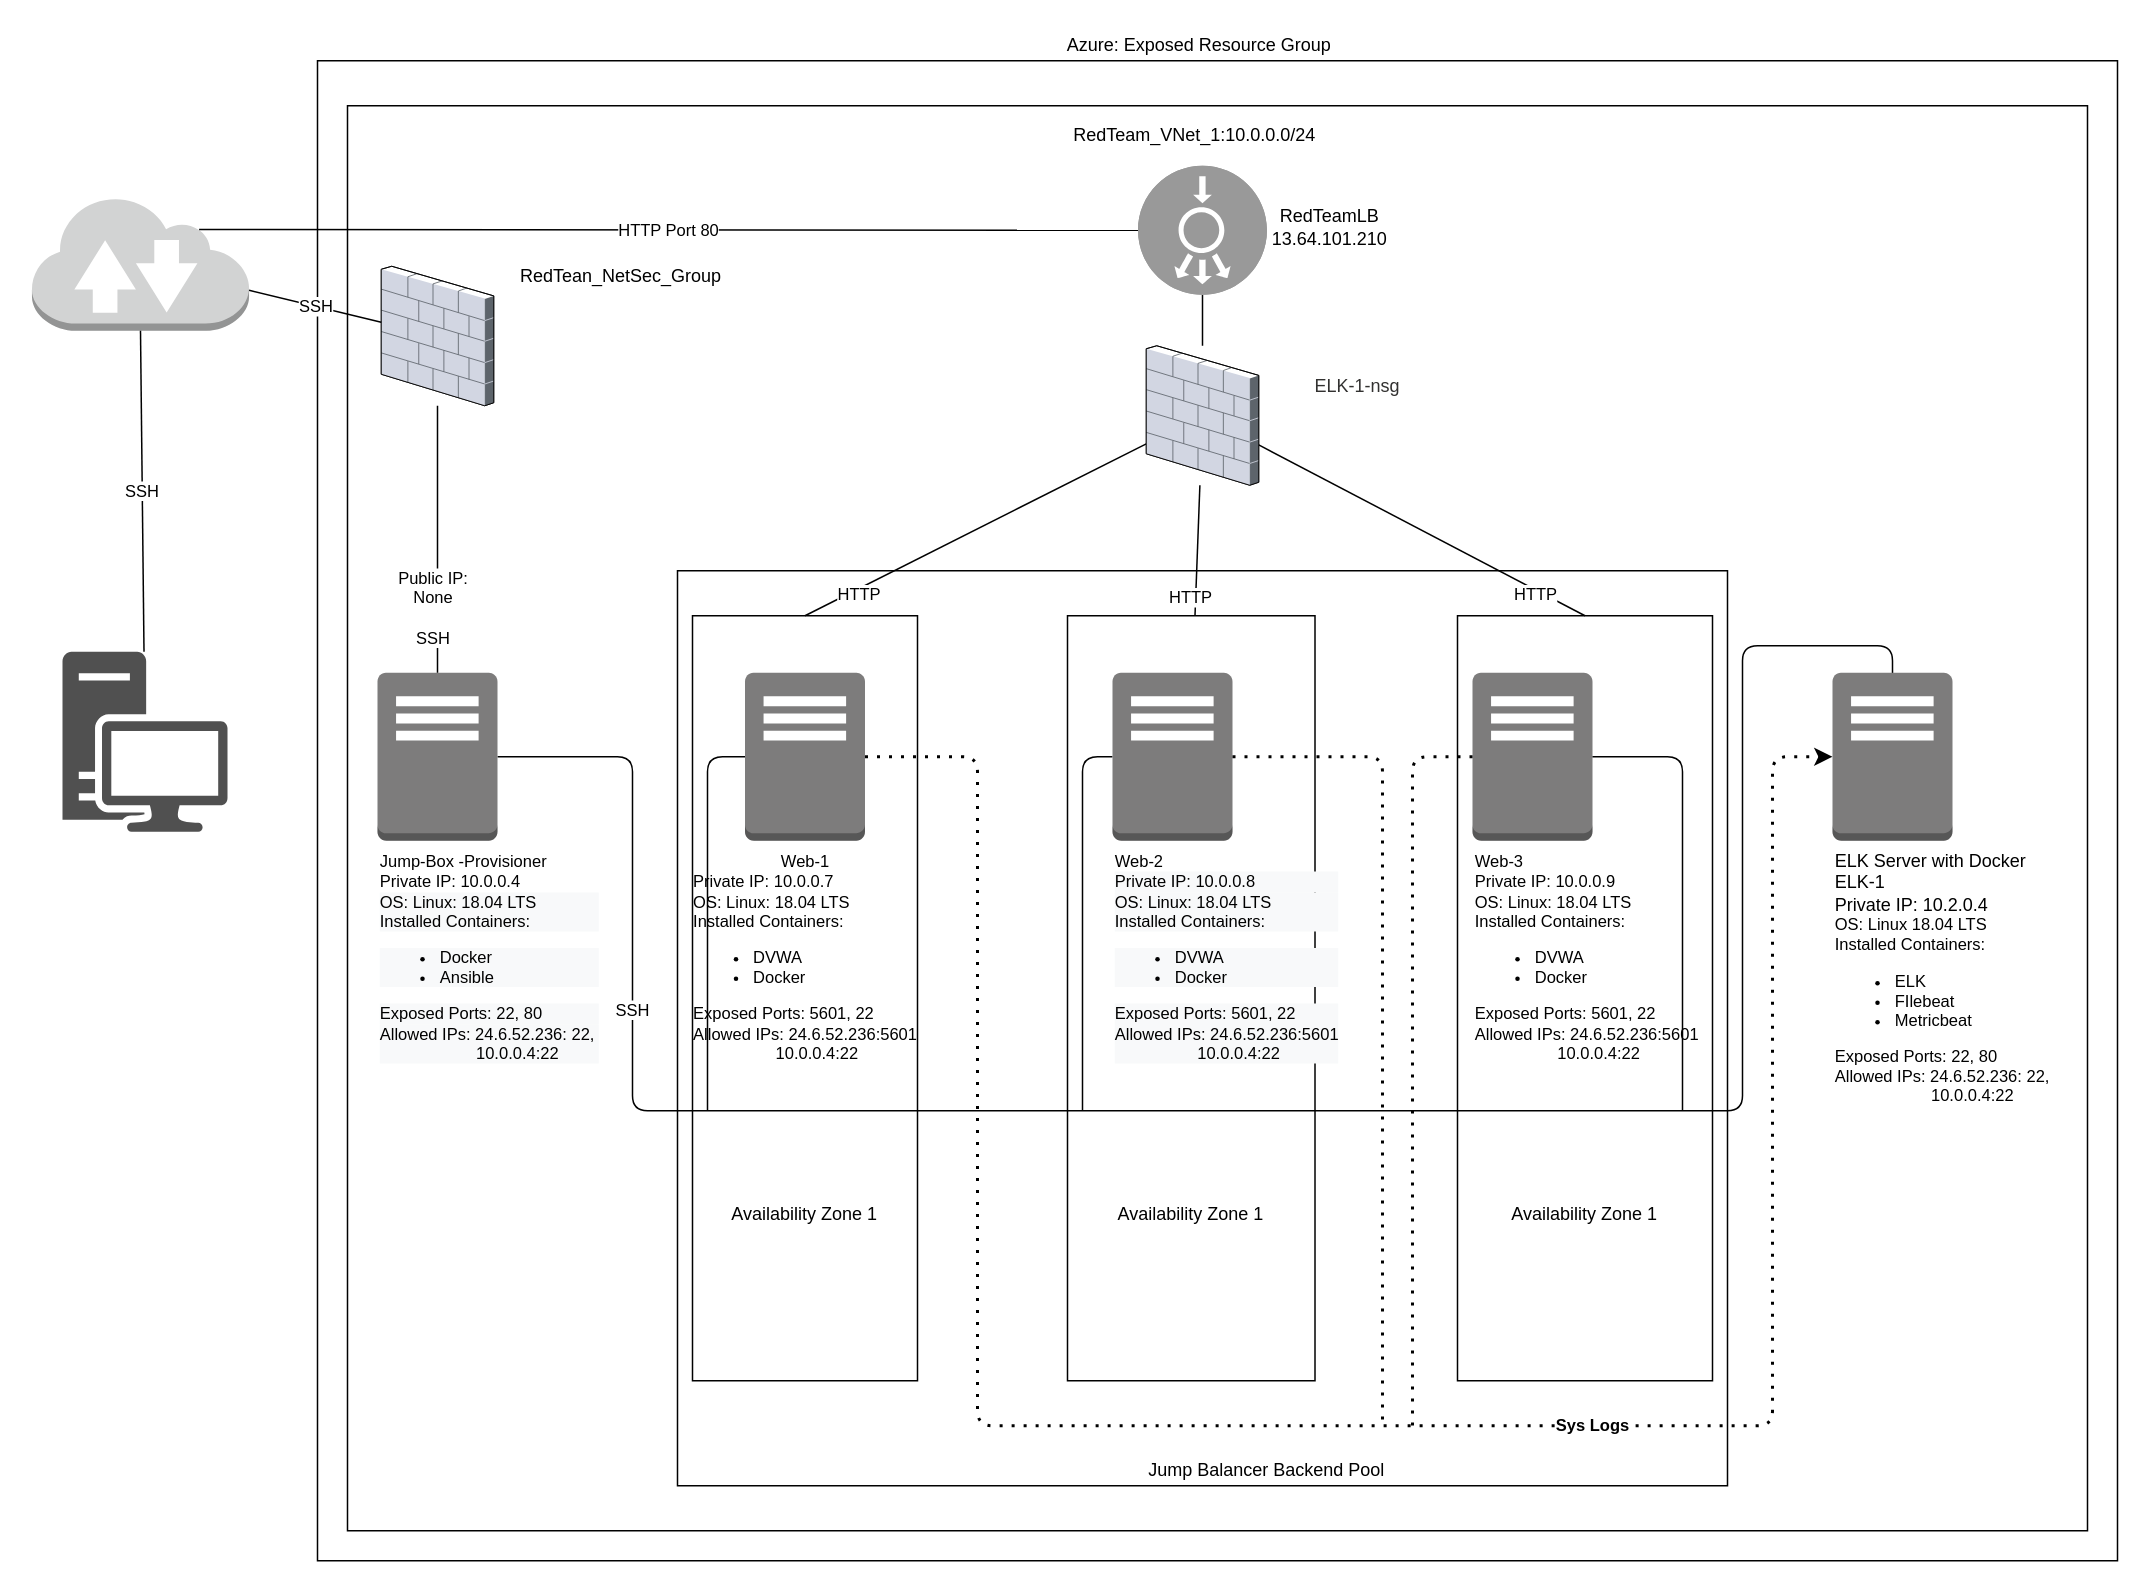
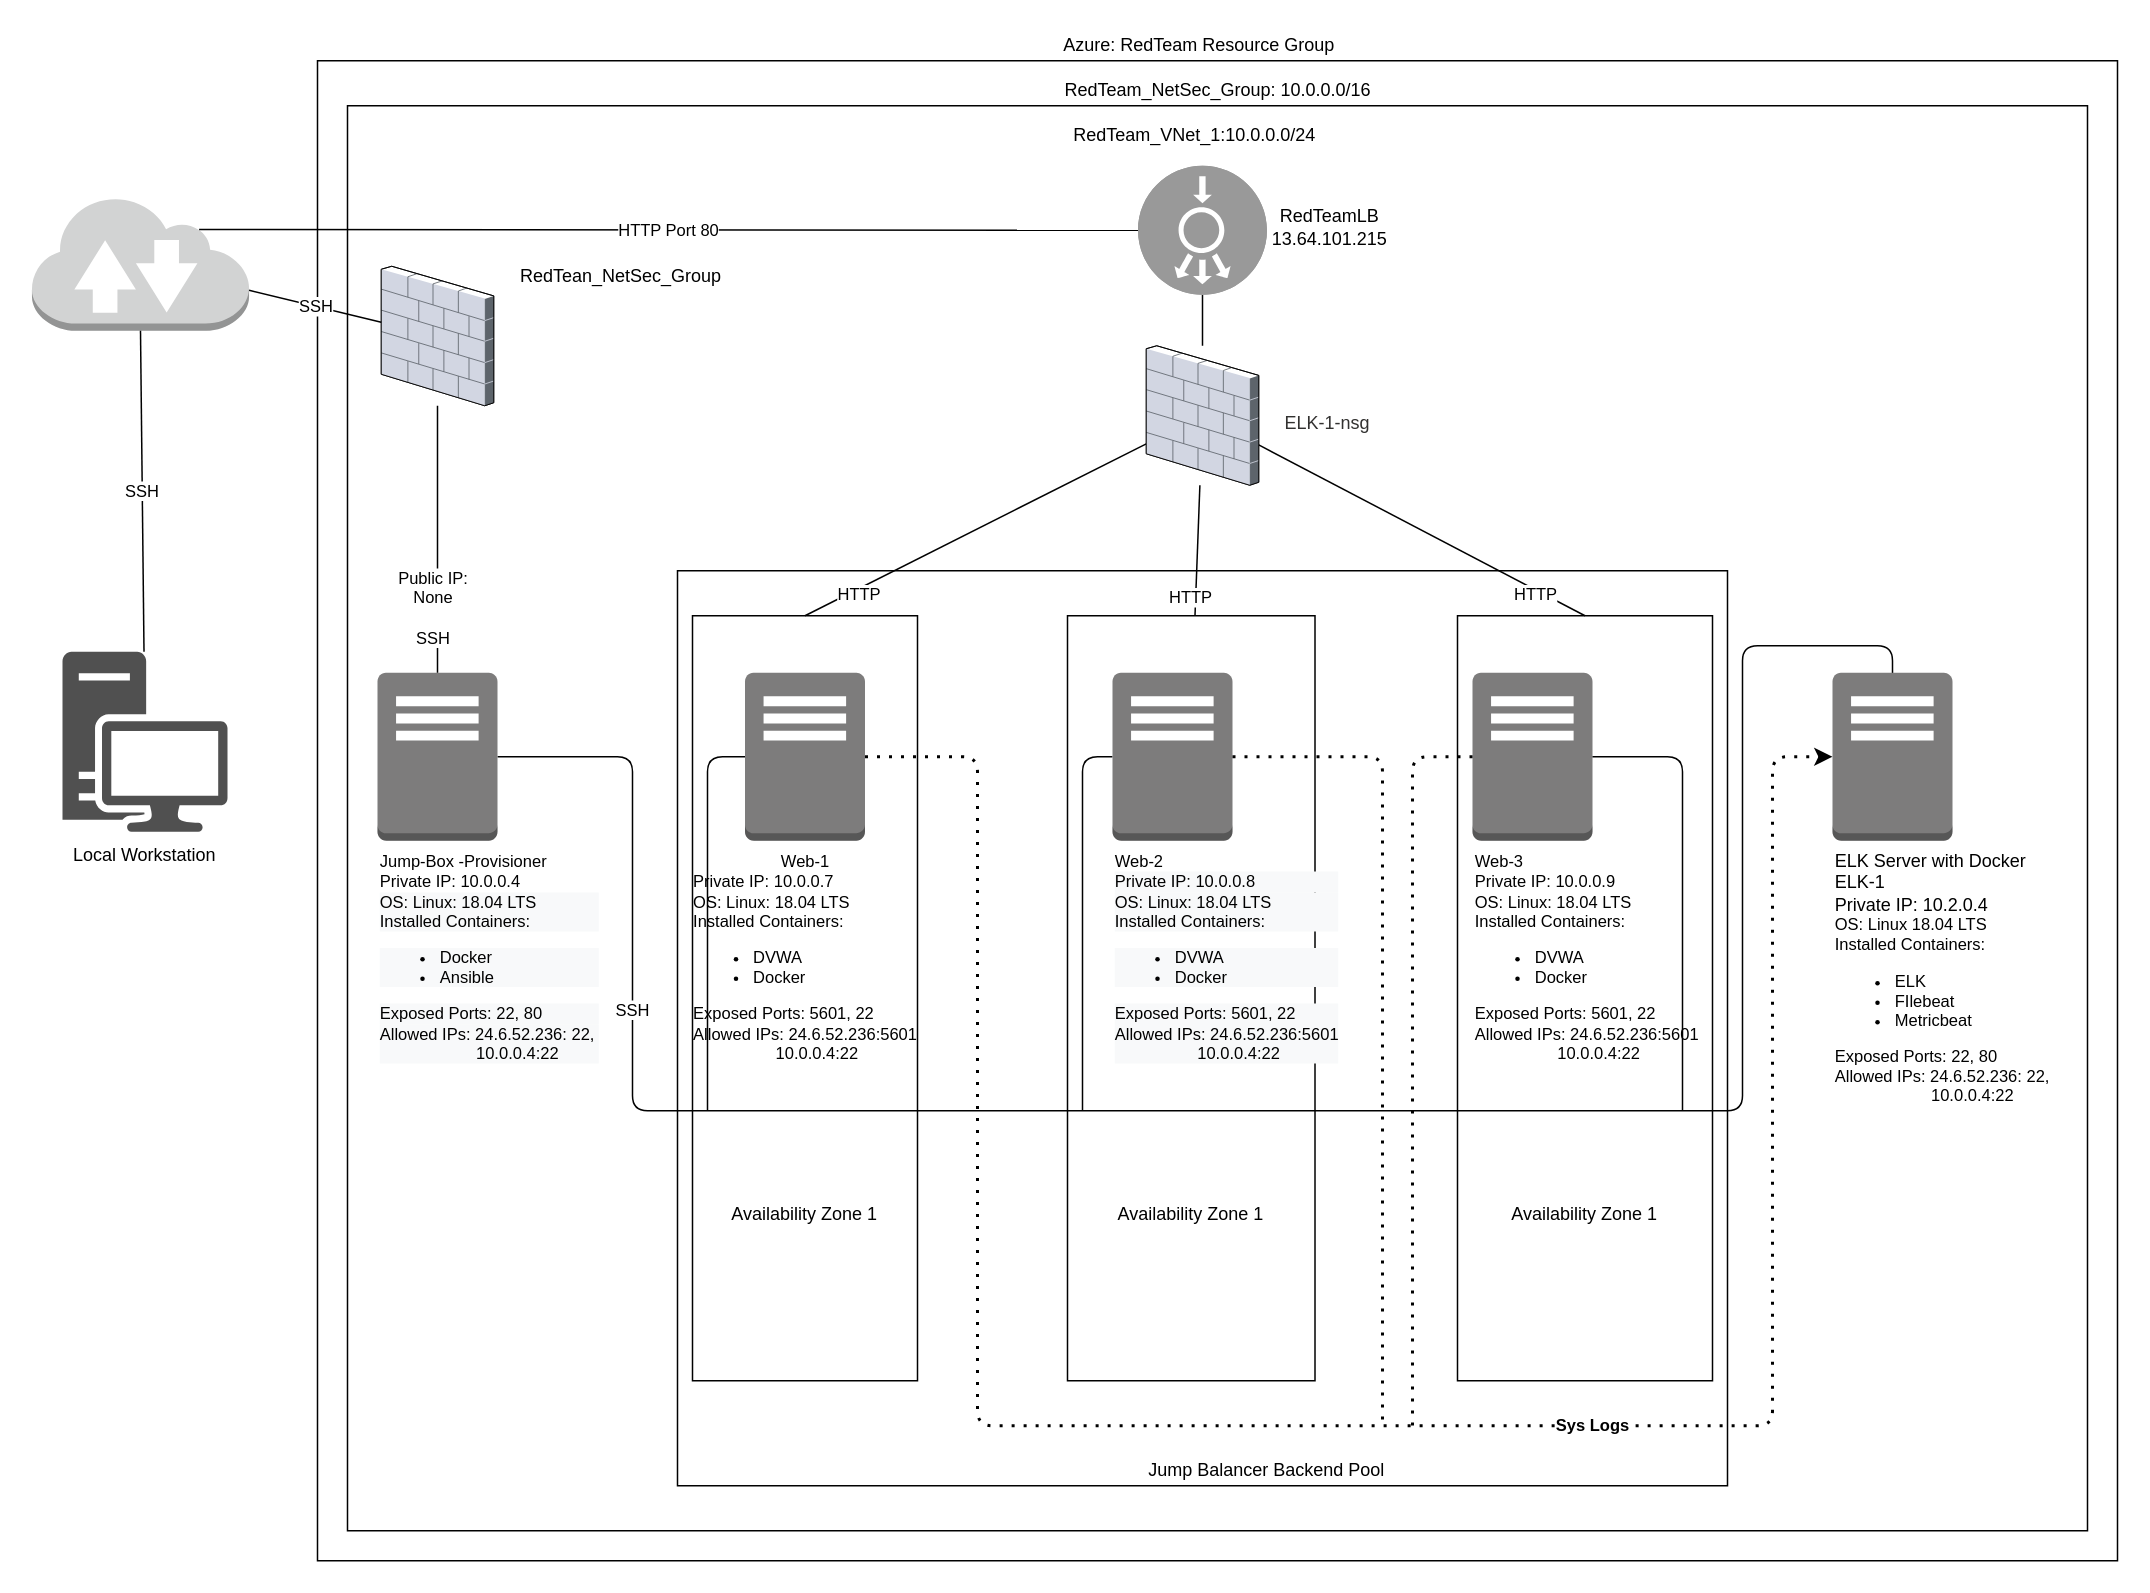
(1199, 46) -> (1199, 46)
none -> (1217, 91)
(1330, 227) -> (1330, 227)
(1369, 383) -> (1339, 421)
none -> (145, 856)
